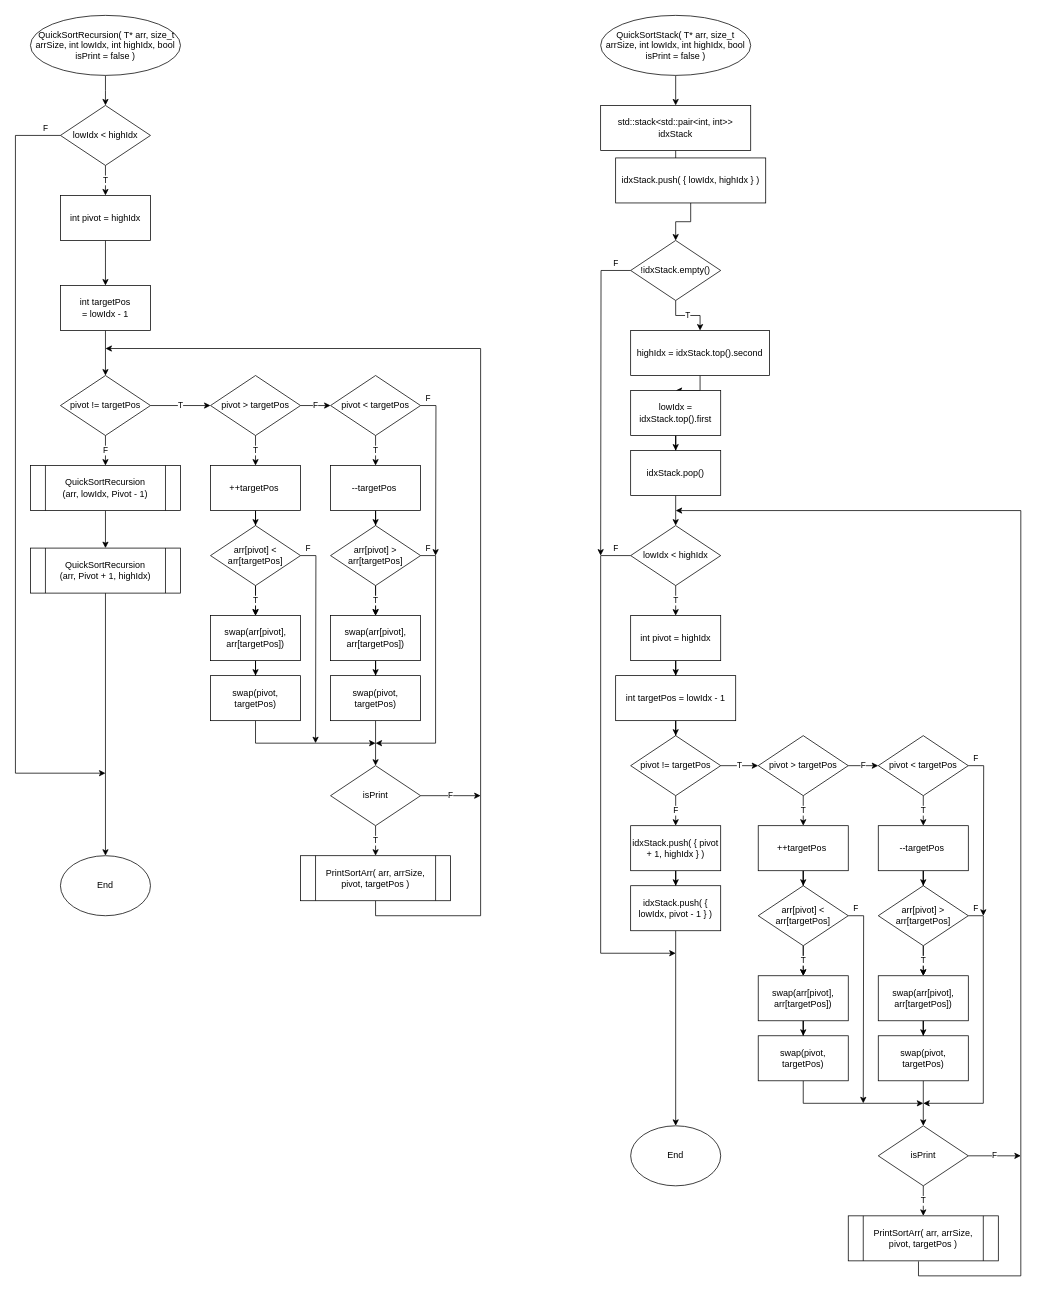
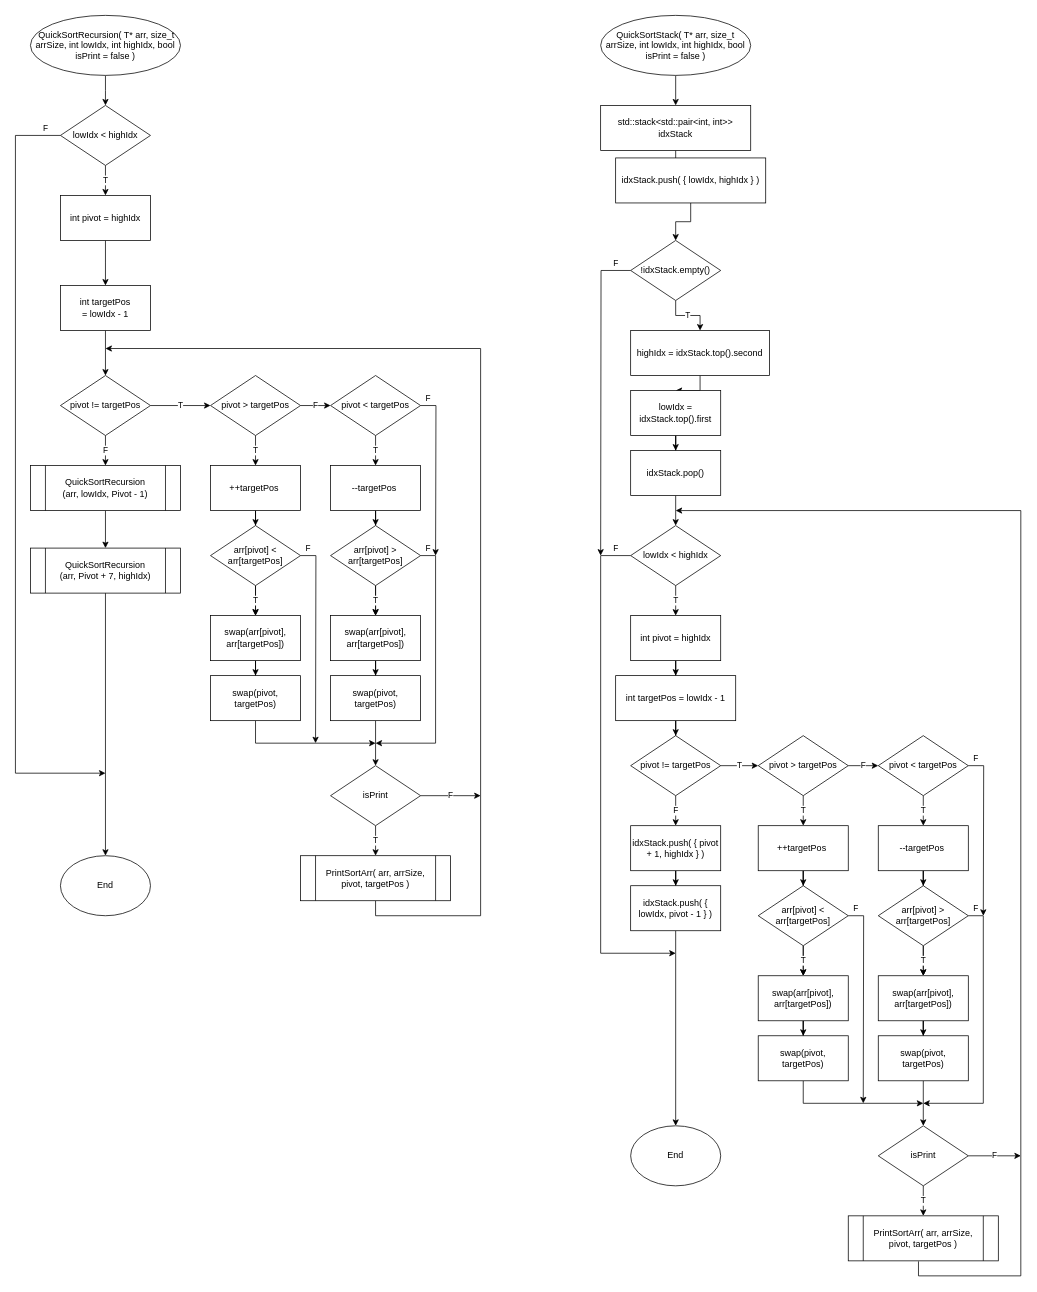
(105, 570) -> (105, 570)
